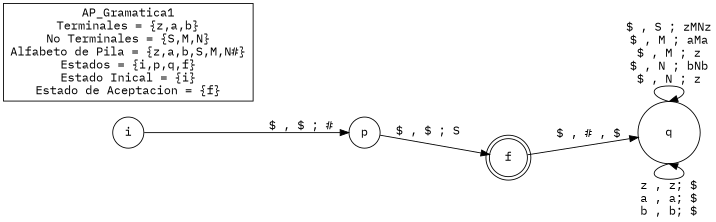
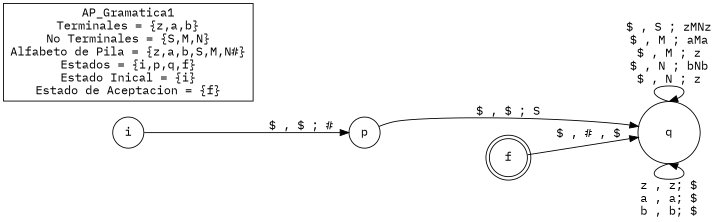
(431, 144) -> (504, 118)
